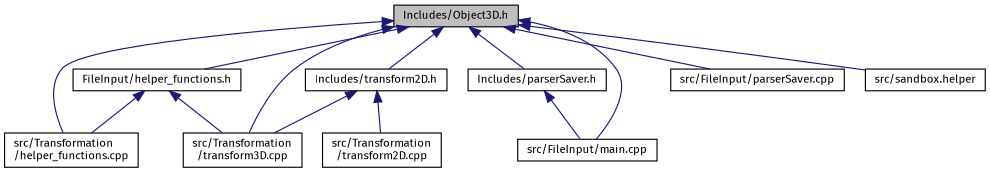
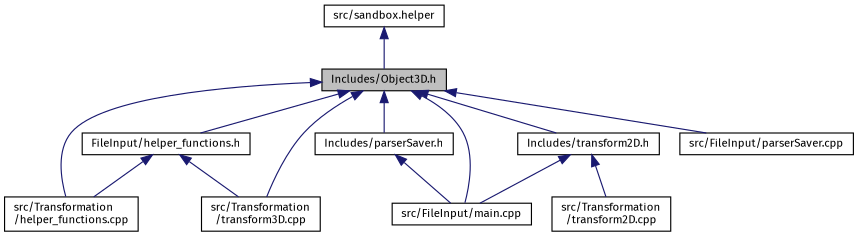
(698, 48) -> (384, 54)
(310, 114) -> (520, 182)
